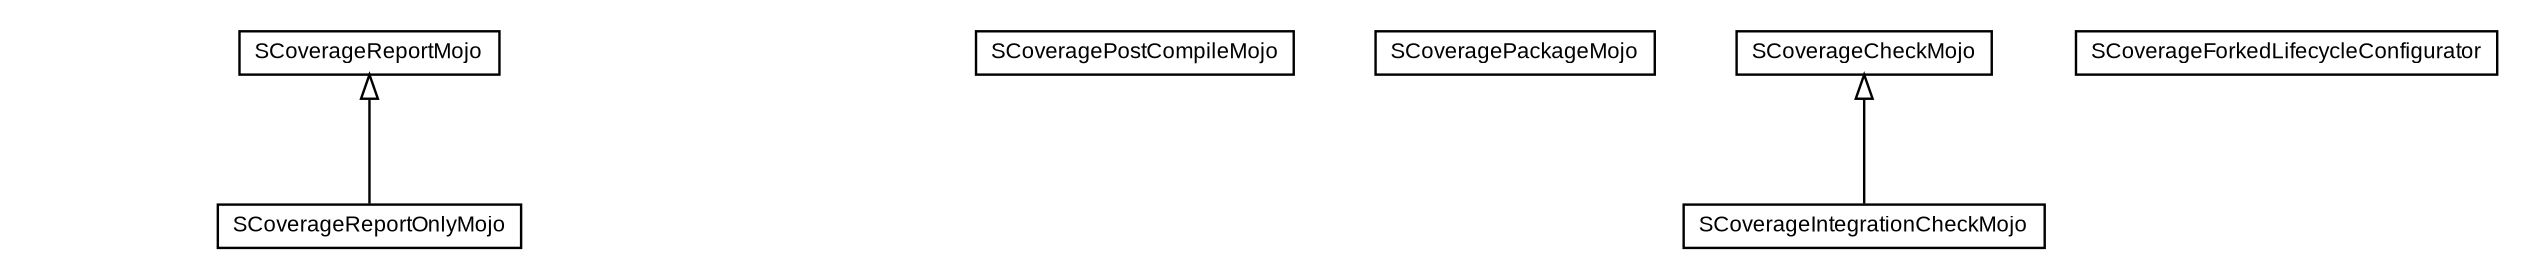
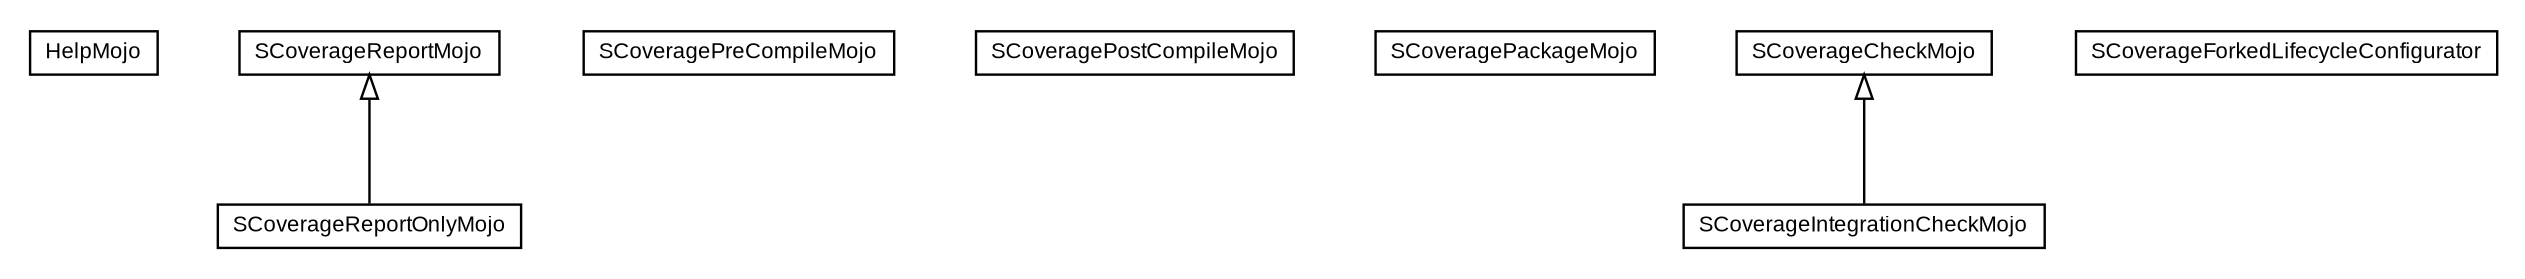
none -> (93, 53)
none -> (738, 53)
